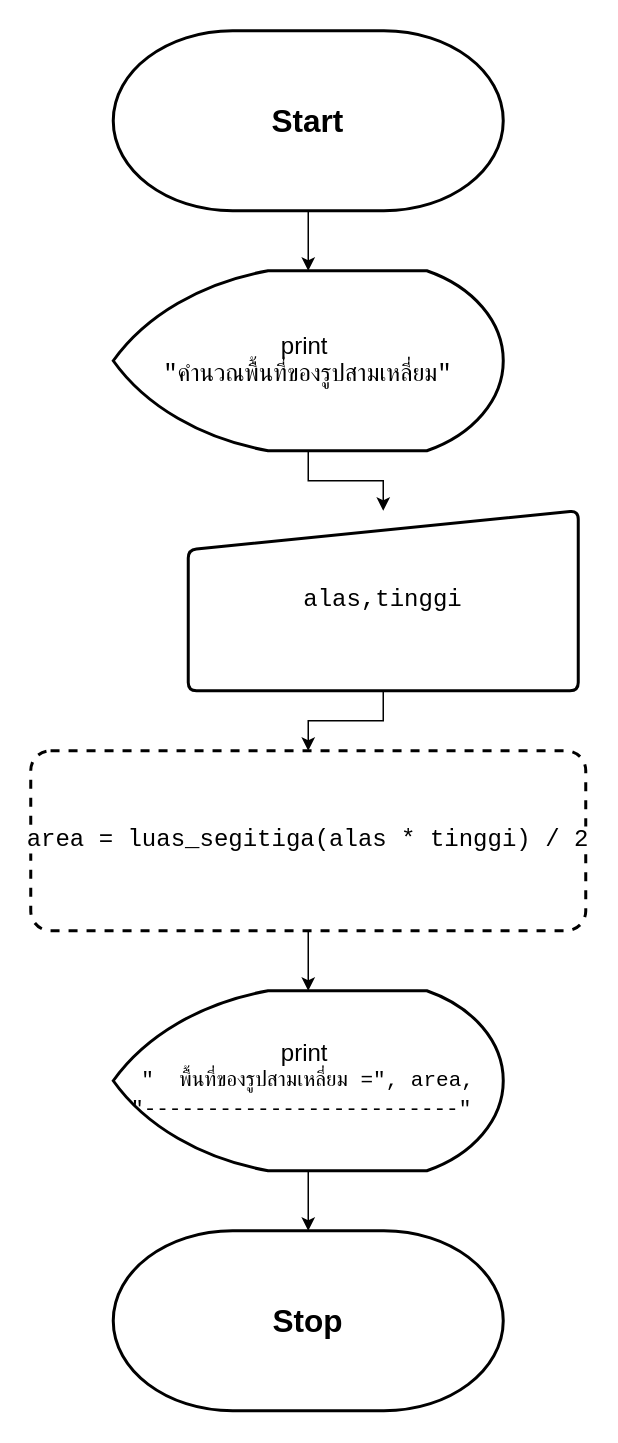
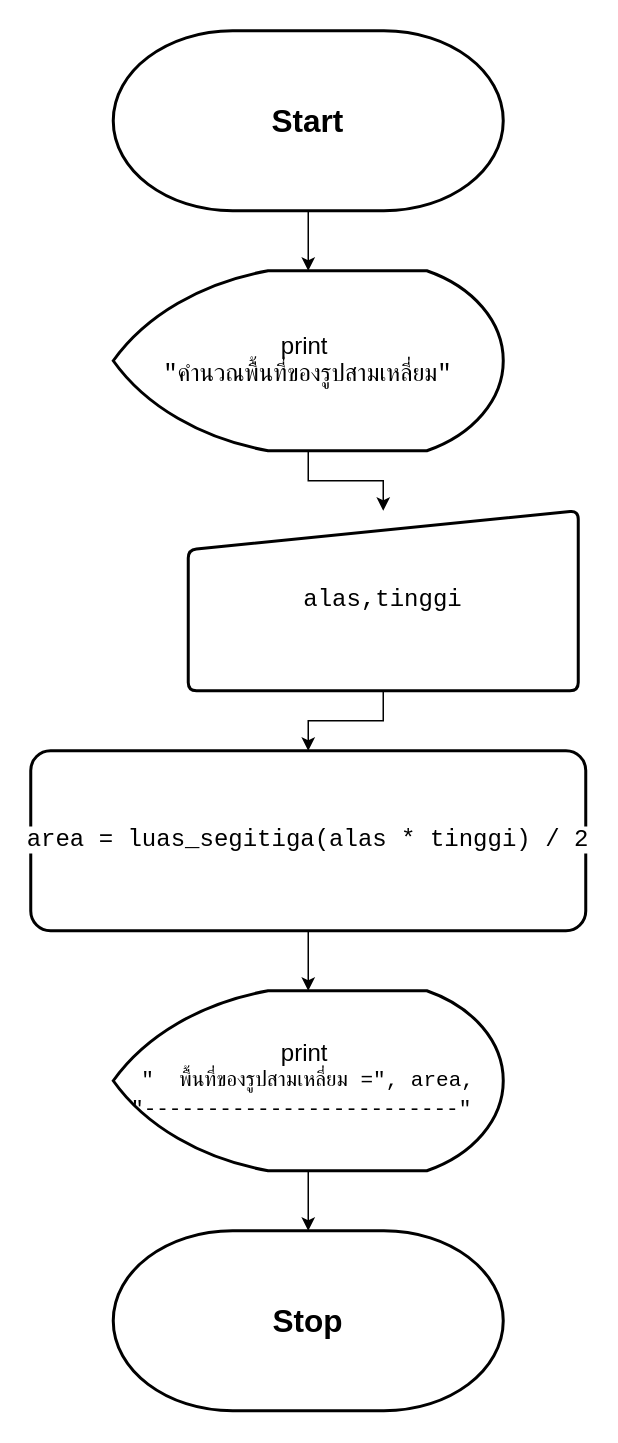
(308, 841) -> (308, 841)
